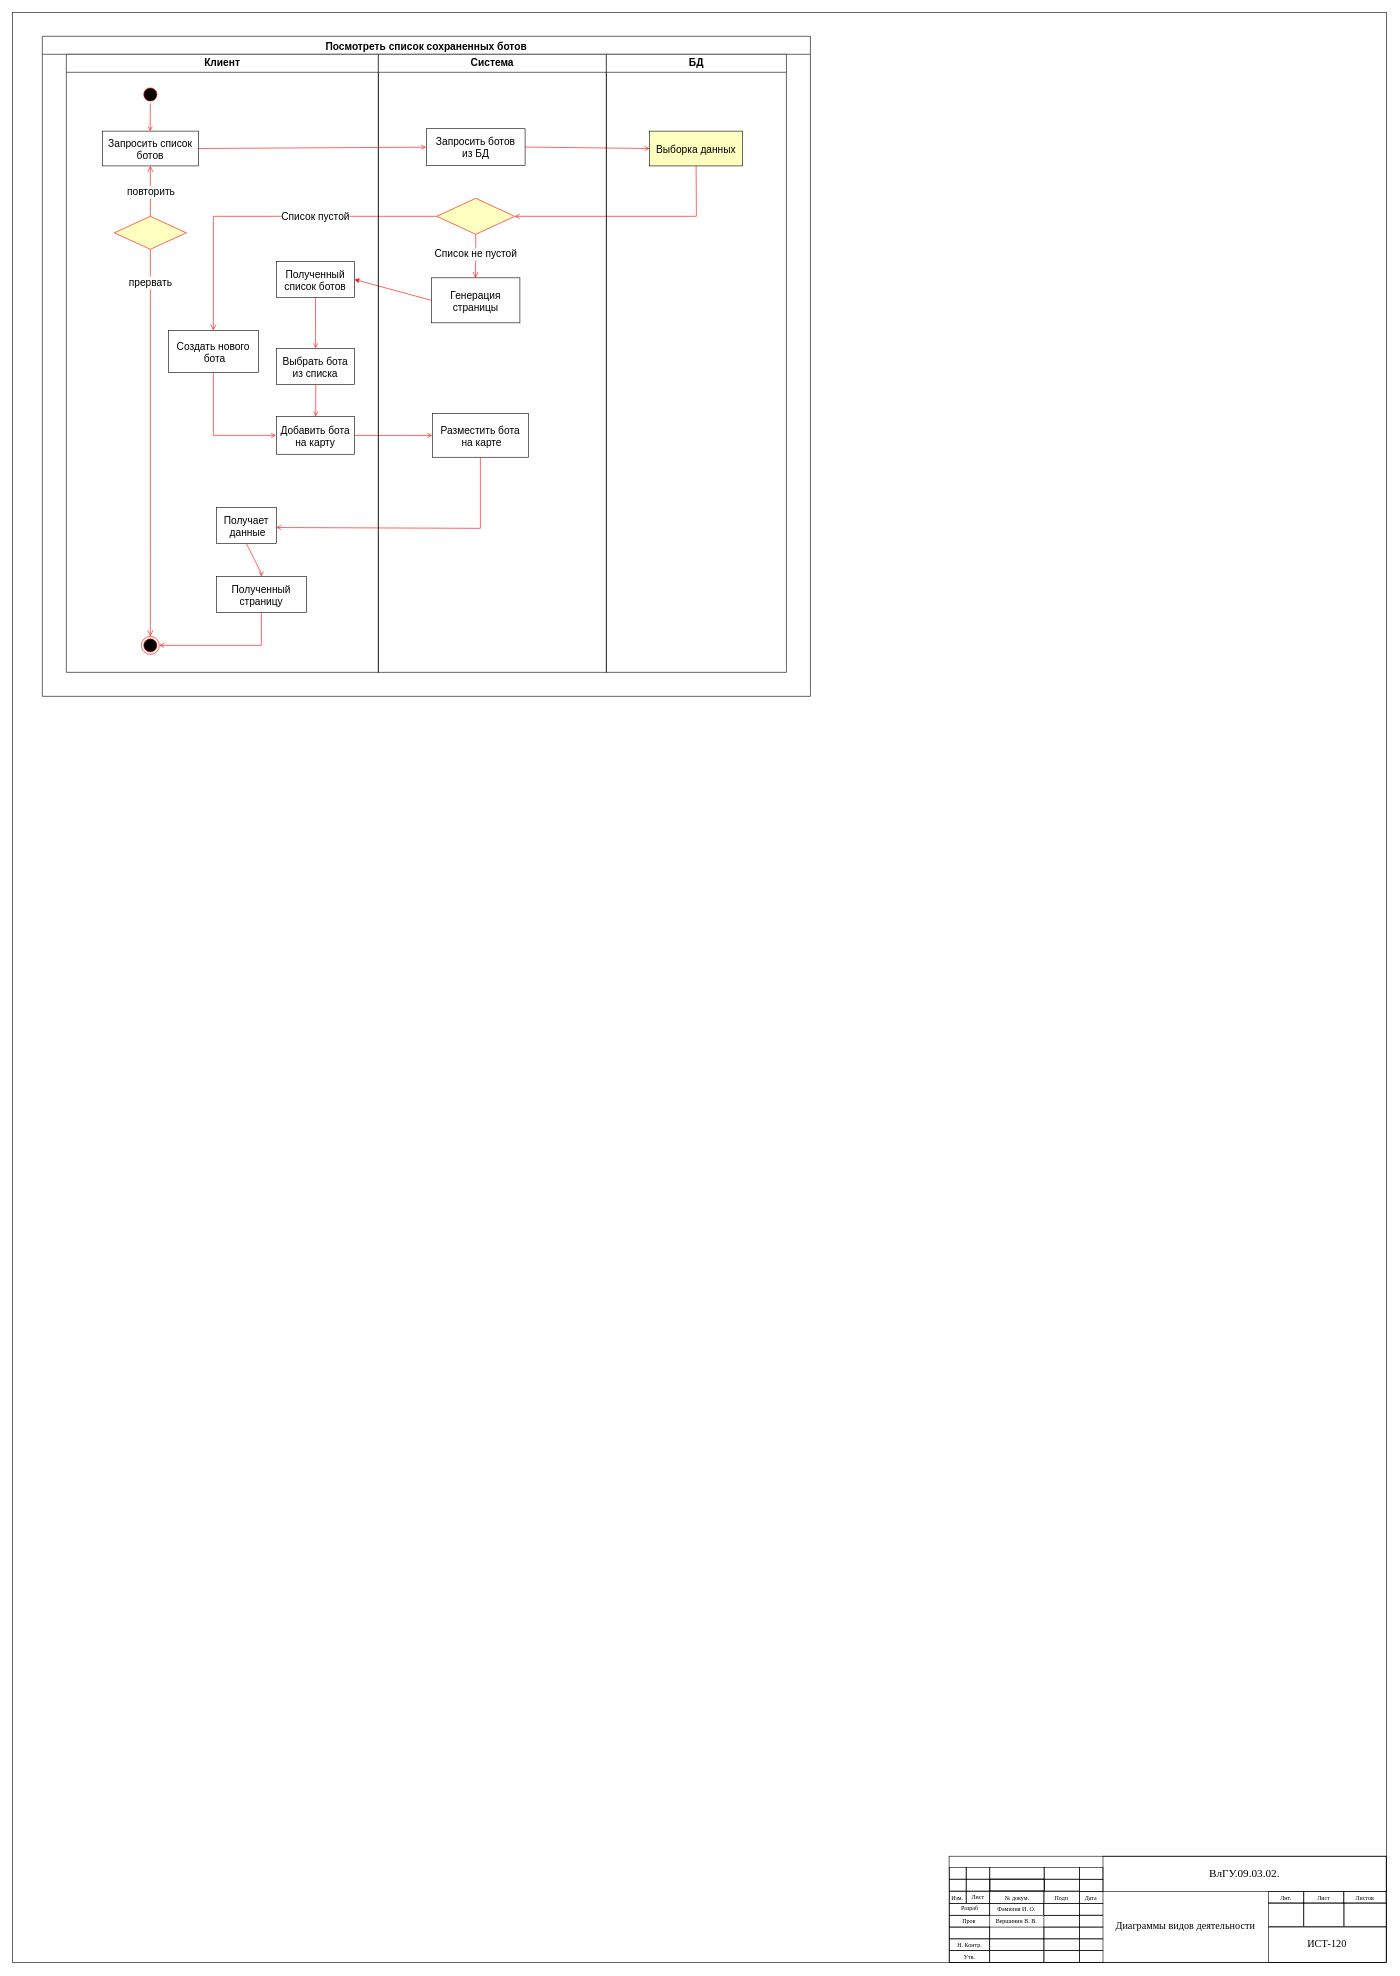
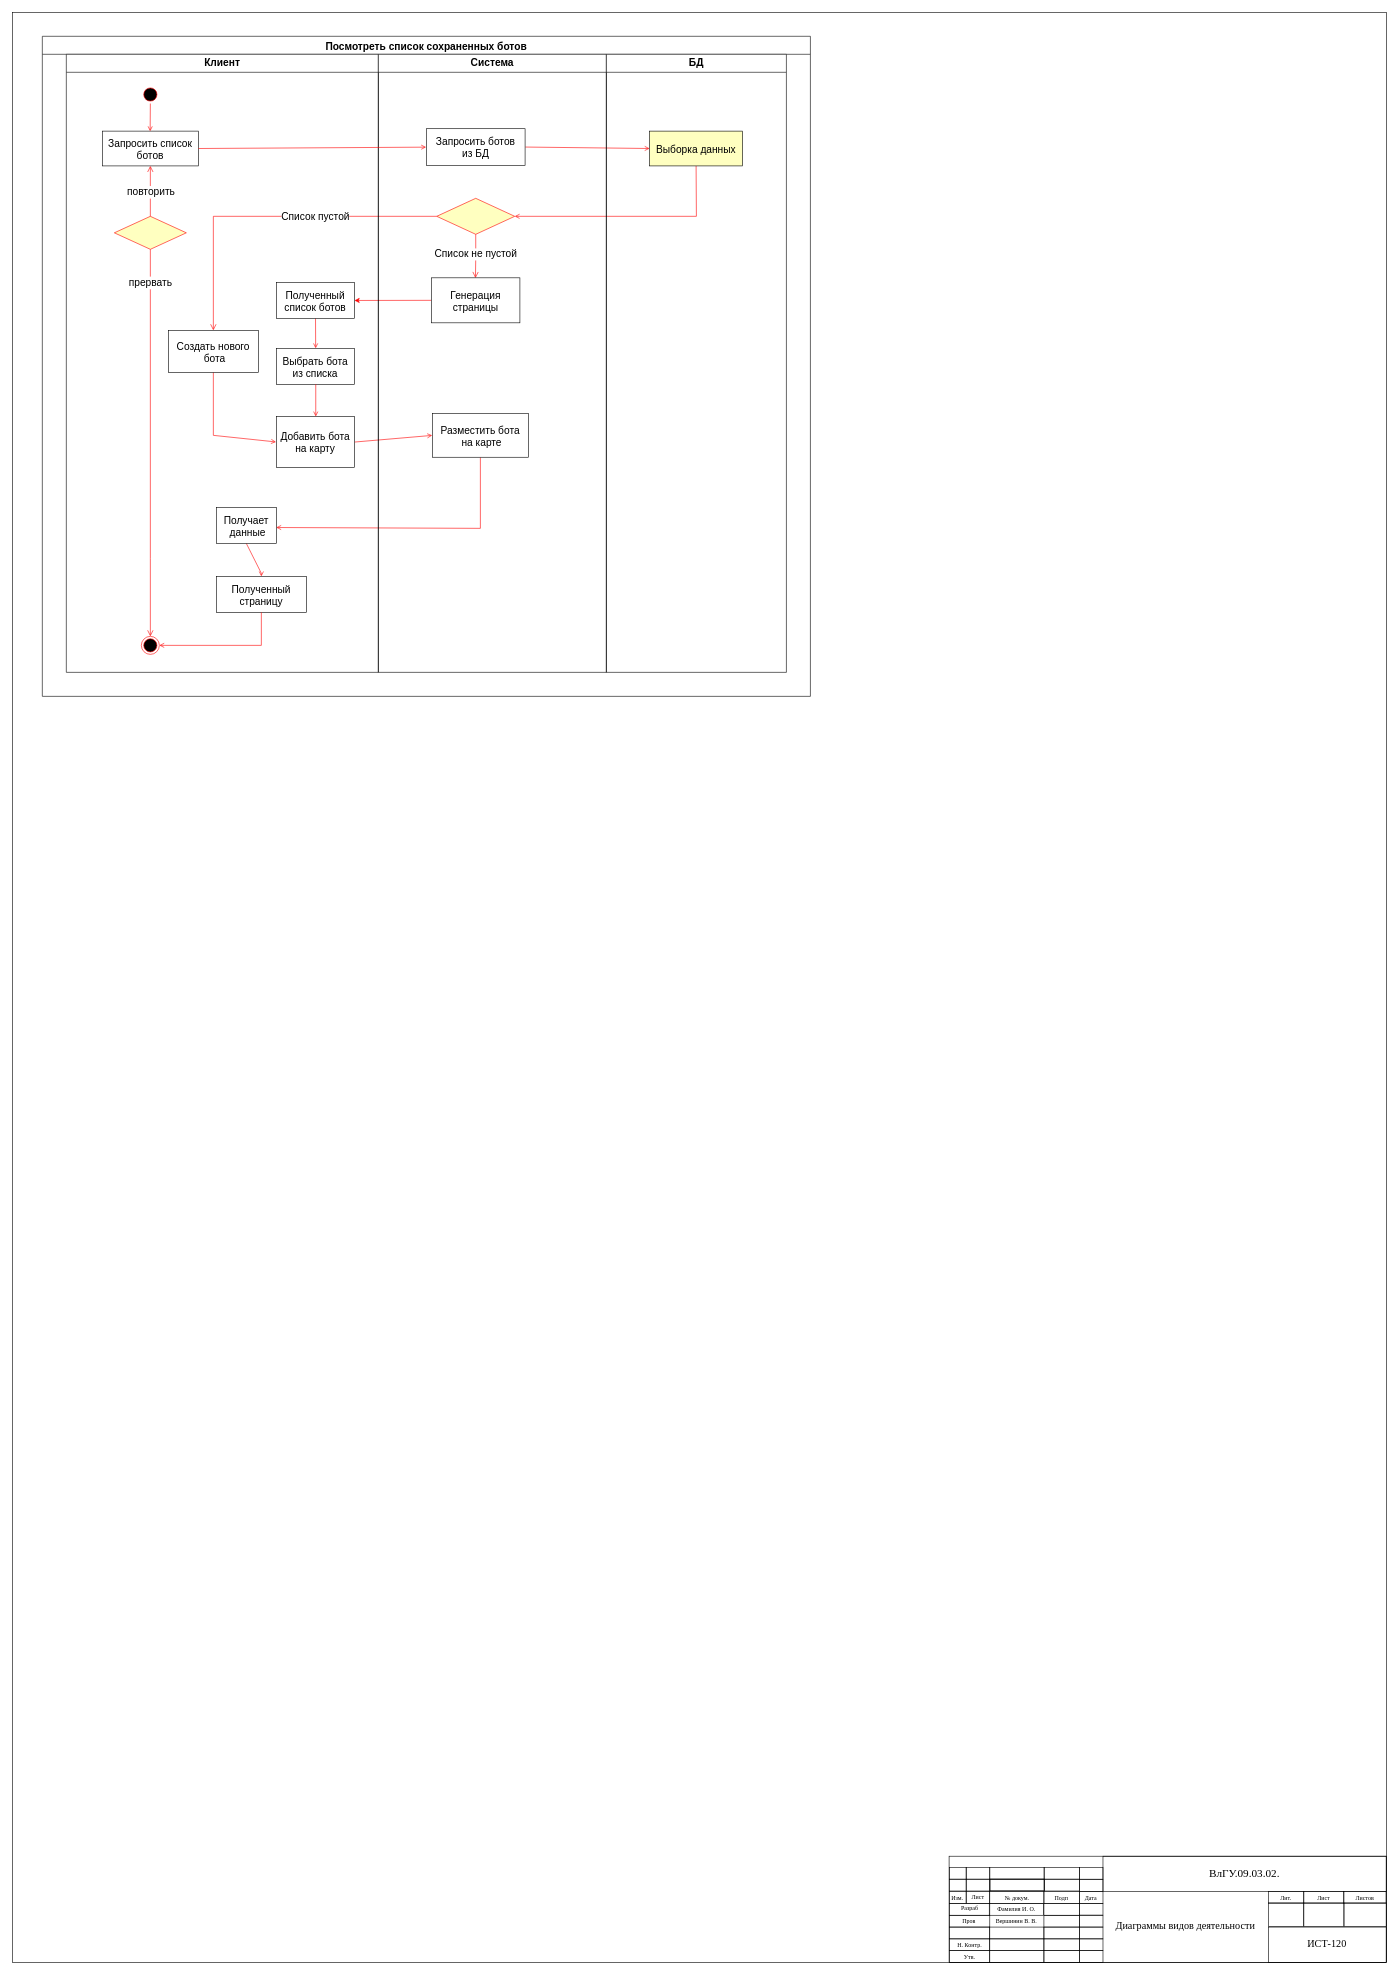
(315, 279) -> (315, 300)
(315, 435) -> (315, 442)
